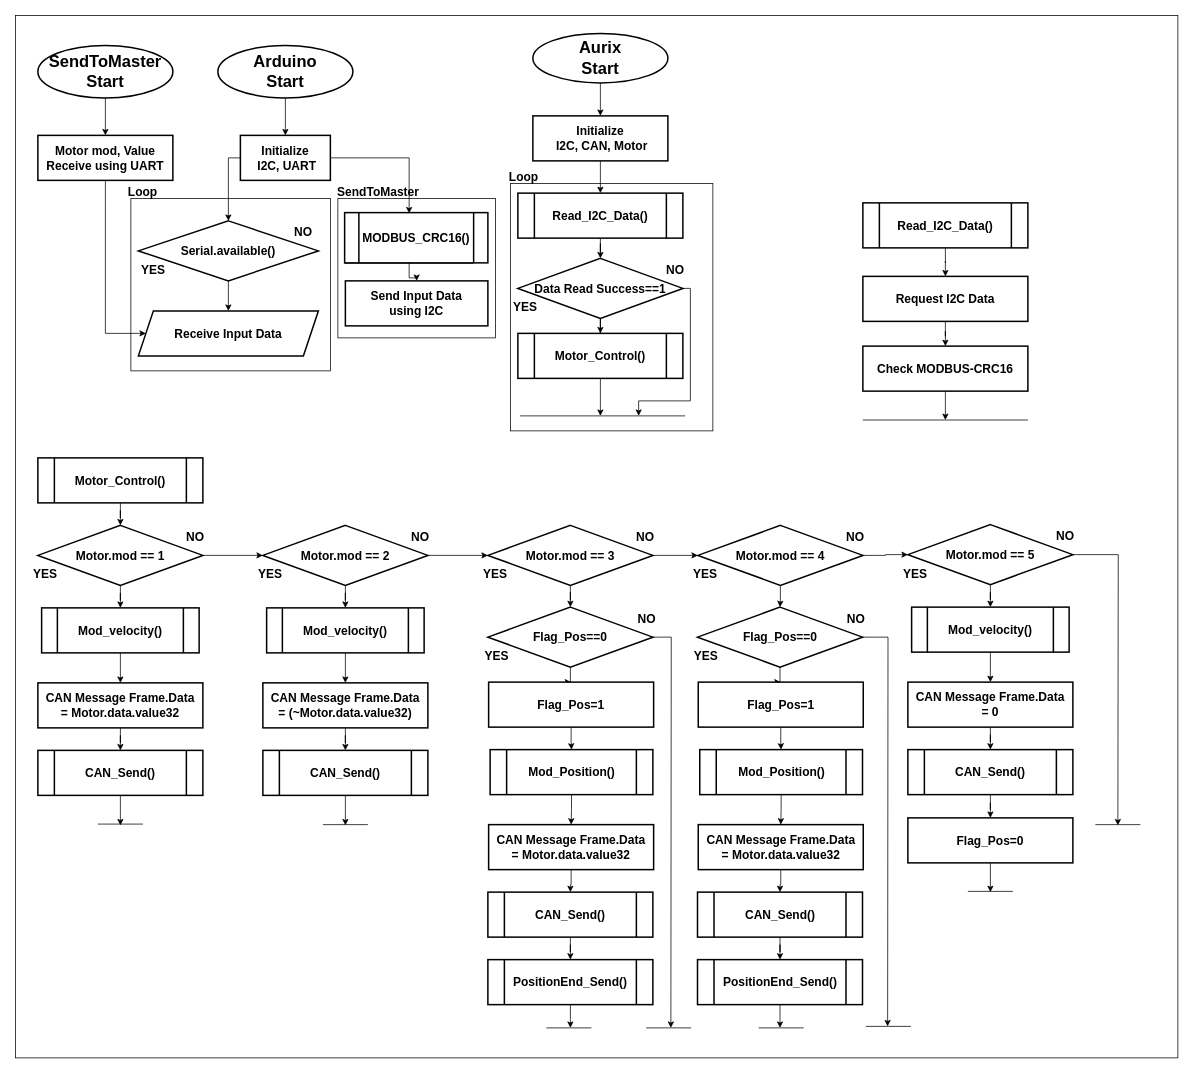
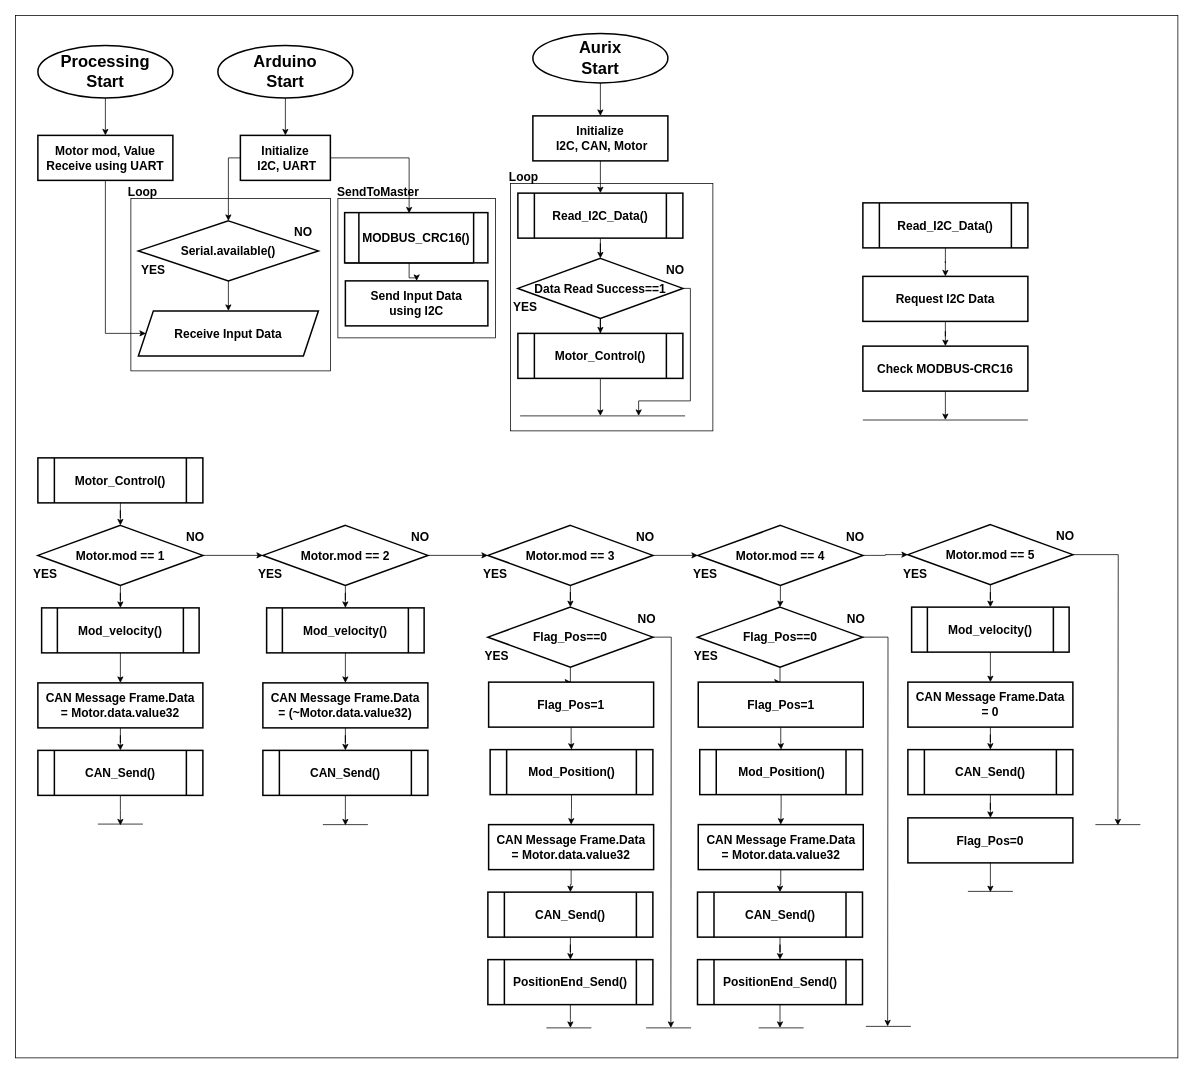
(105, 72) -> (105, 72)
